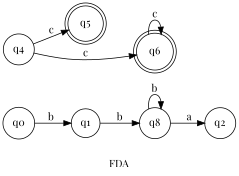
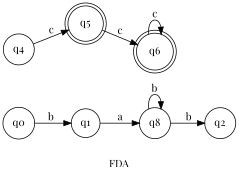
(81, 60) -> (117, 36)
(120, 118) -> (120, 118)
(189, 118) -> (189, 118)
